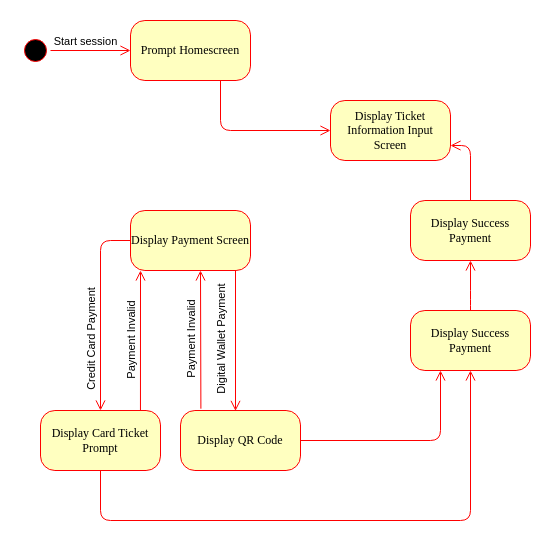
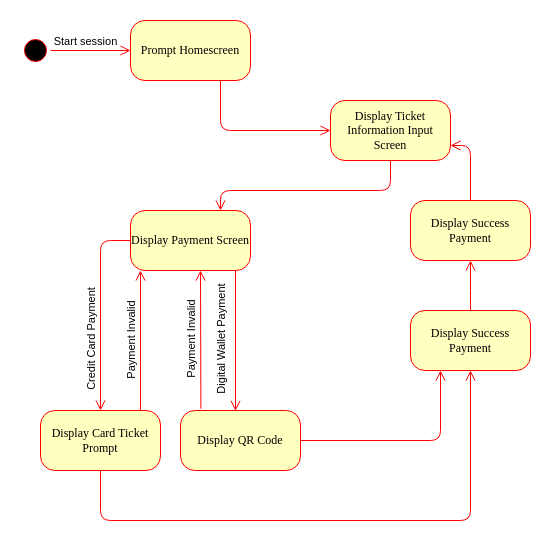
none -> (312, 191)
